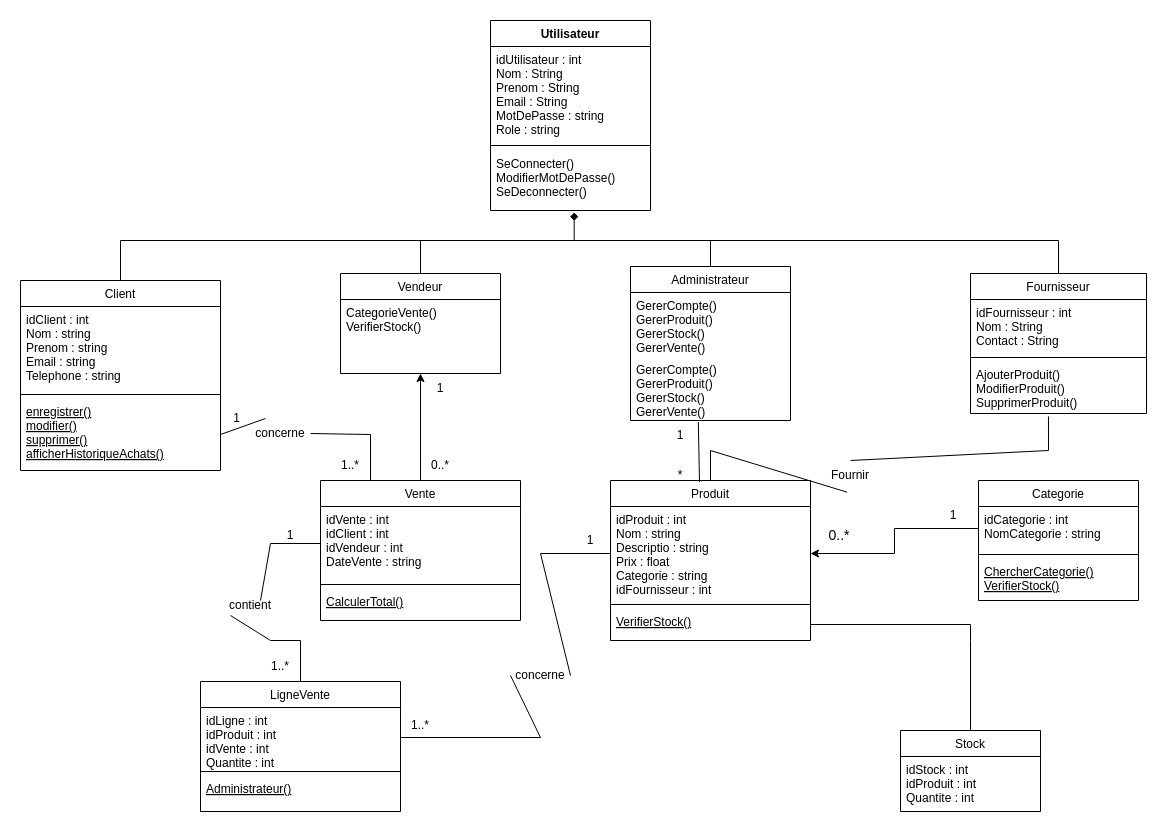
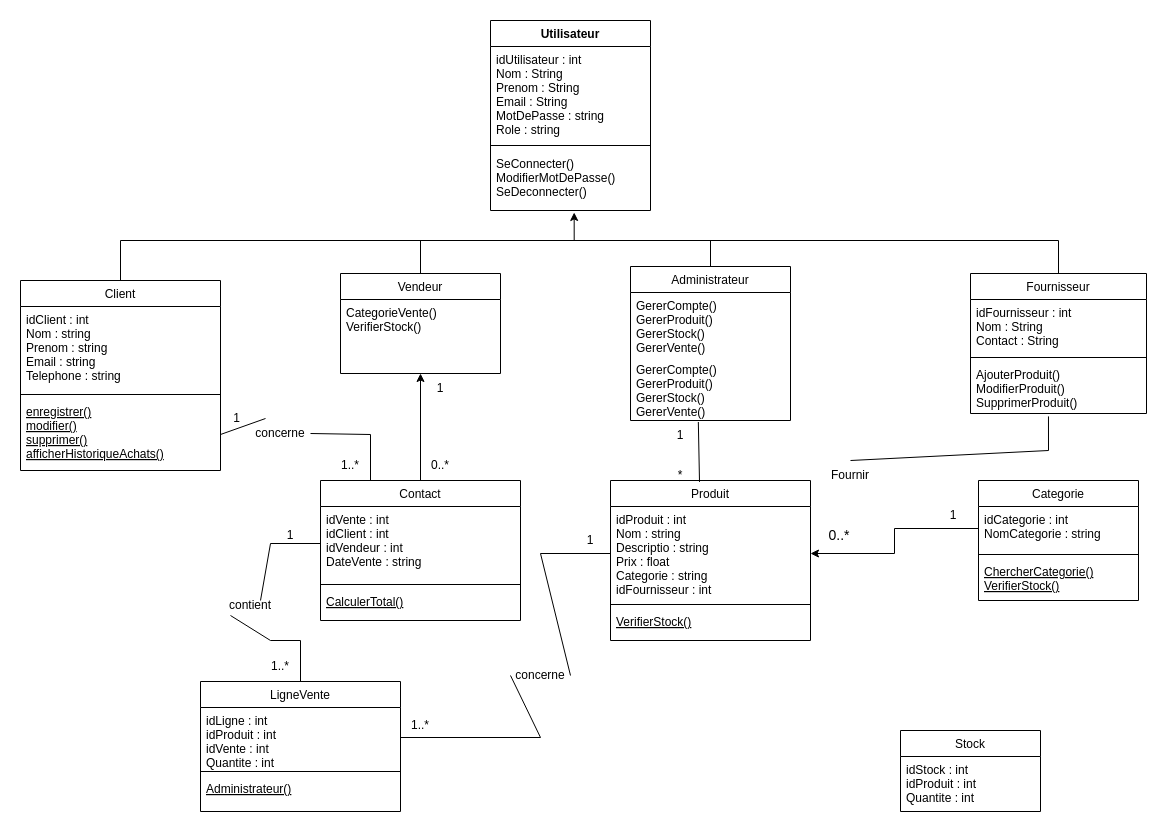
(574, 221) -> (574, 221)
(764, 467) -> none
(420, 494) -> (420, 494)
(945, 625) -> none
